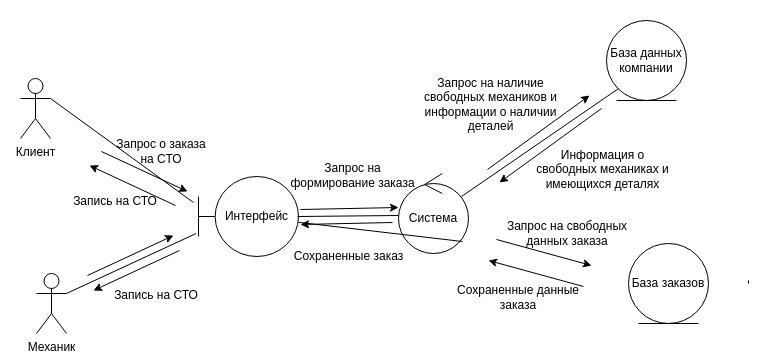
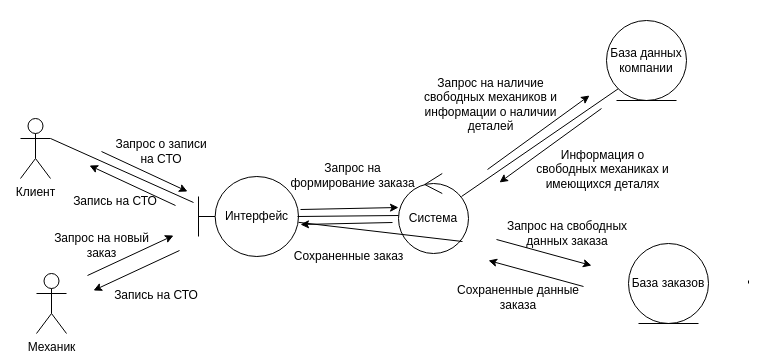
(36, 109) -> (36, 149)
(162, 152) -> (162, 152)
none -> (102, 246)
(131, 264) -> none
